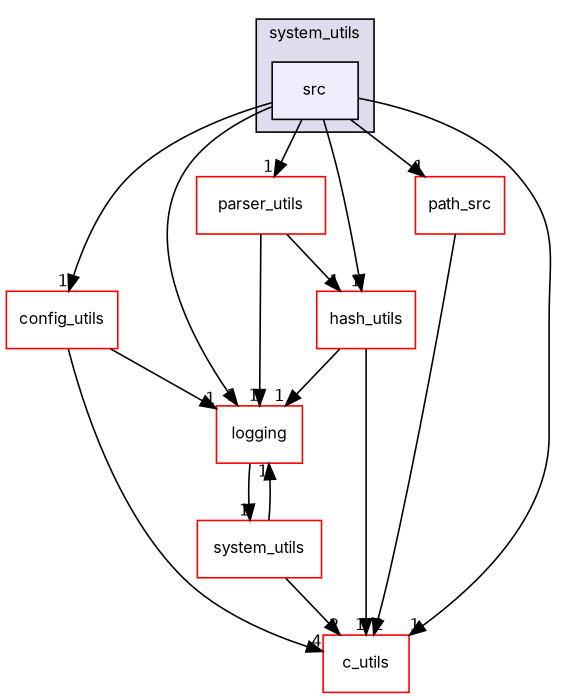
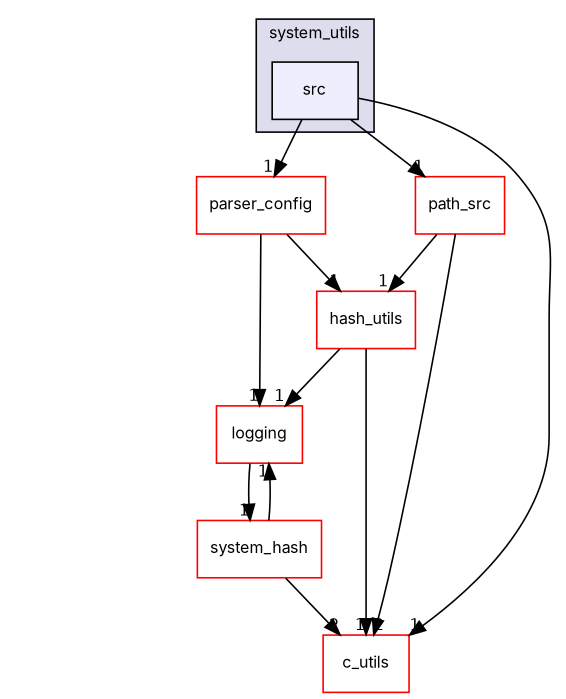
(344, 197) -> (418, 257)
(261, 205) -> (261, 205)
(167, 232) -> none
(62, 320) -> none
(259, 549) -> (259, 549)
